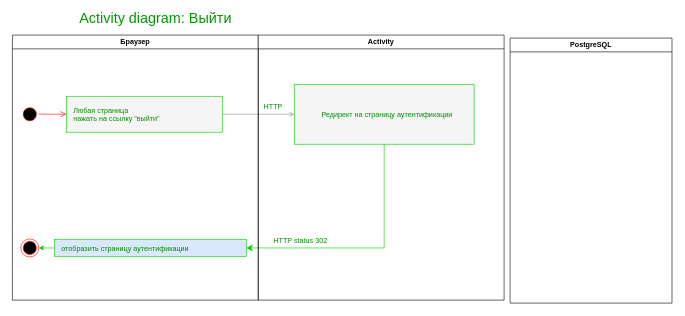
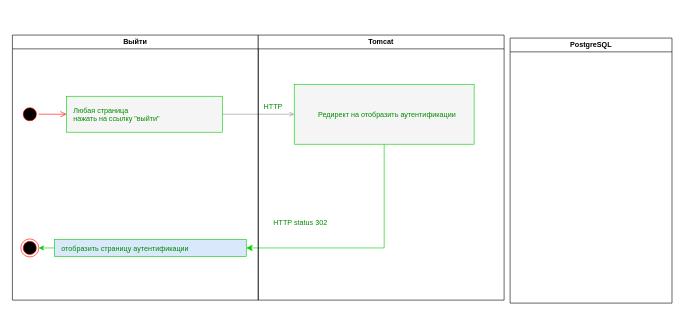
(345, 18) -> none
(135, 42) -> (135, 42)
(381, 42) -> (381, 42)
(387, 115) -> (387, 115)
(301, 242) -> (301, 224)
